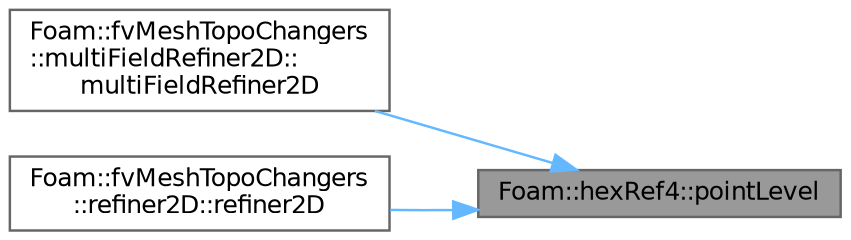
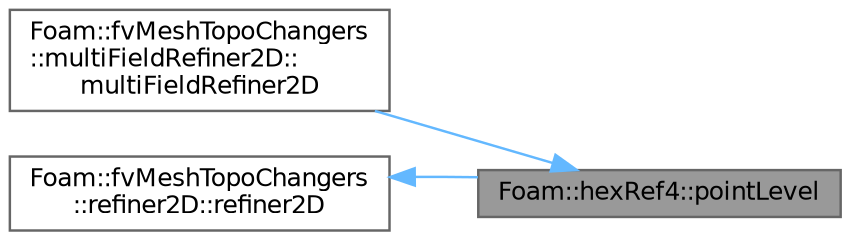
(421, 210) -> (446, 177)
